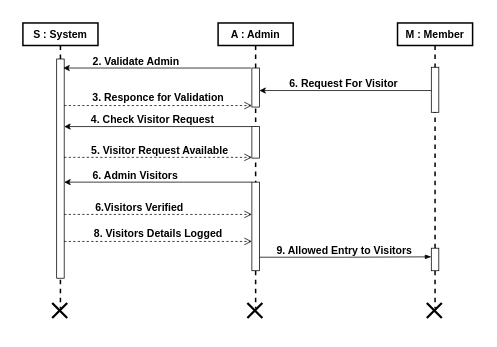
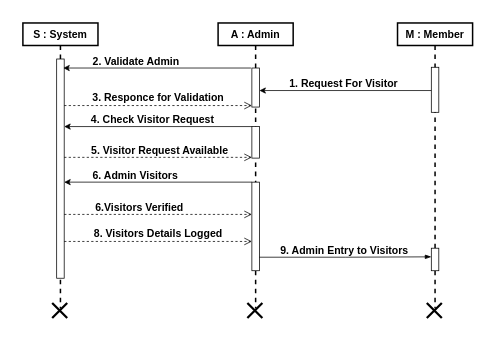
(344, 84) -> (344, 84)
(344, 250) -> (344, 250)
